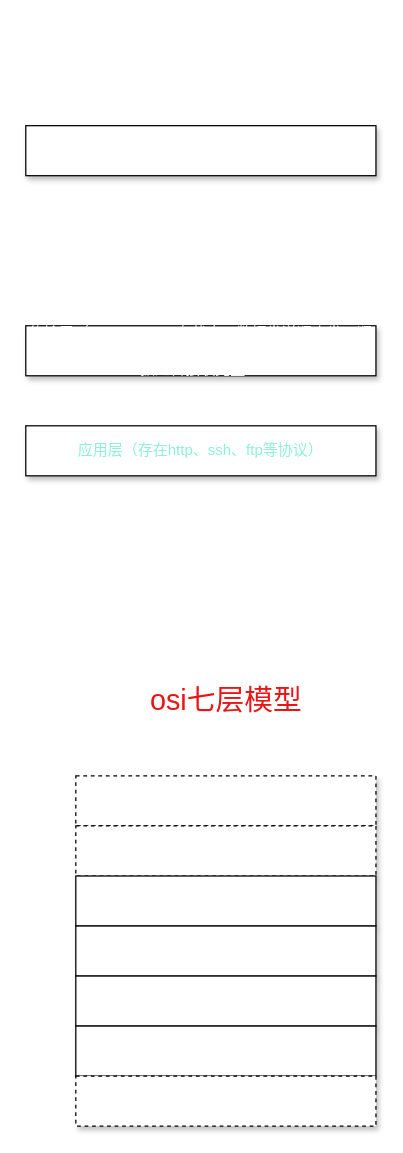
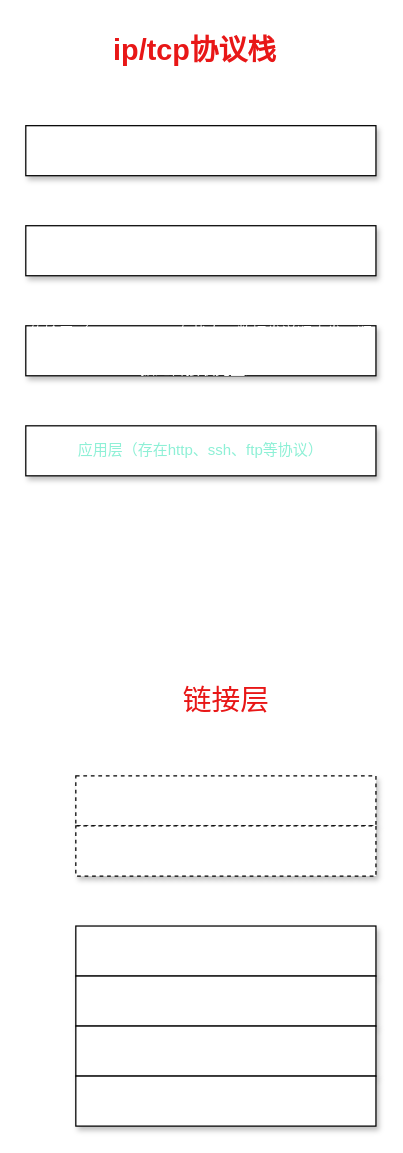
none -> (194, 51)
none -> (201, 251)
(226, 701) -> (226, 701)
(226, 901) -> none
(226, 1051) -> (226, 1051)
(226, 1101) -> (226, 1101)
